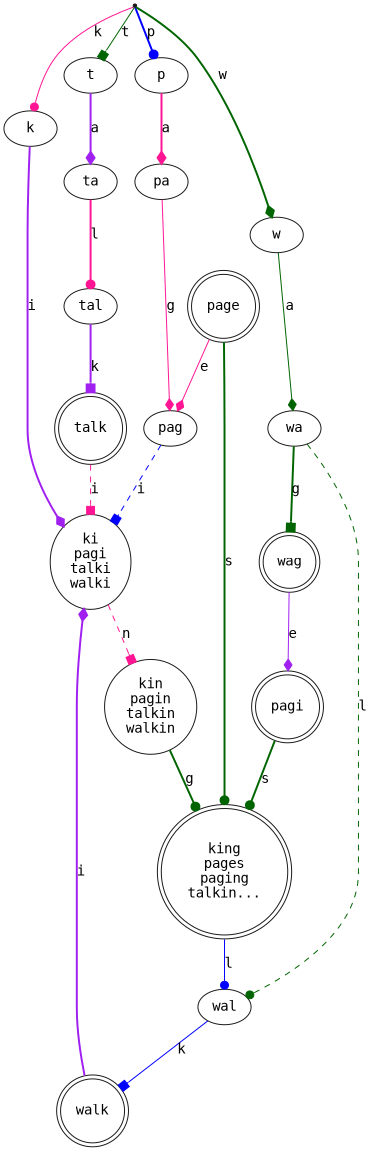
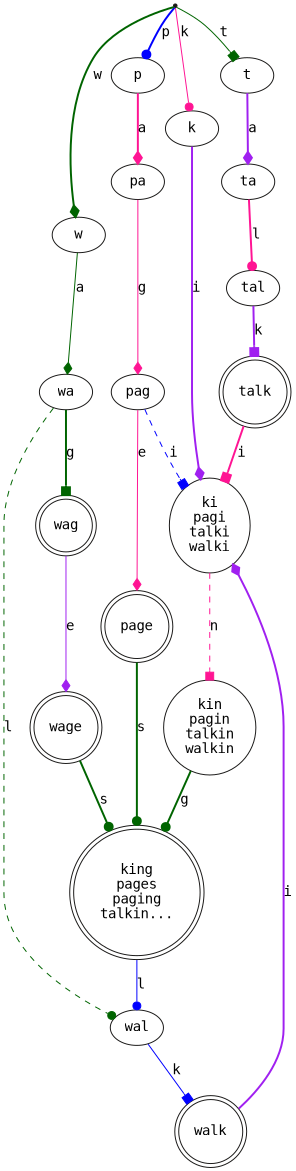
(196, 370) -> (137, 494)
(91, 484) -> (236, 449)
(288, 707) -> (66, 728)
